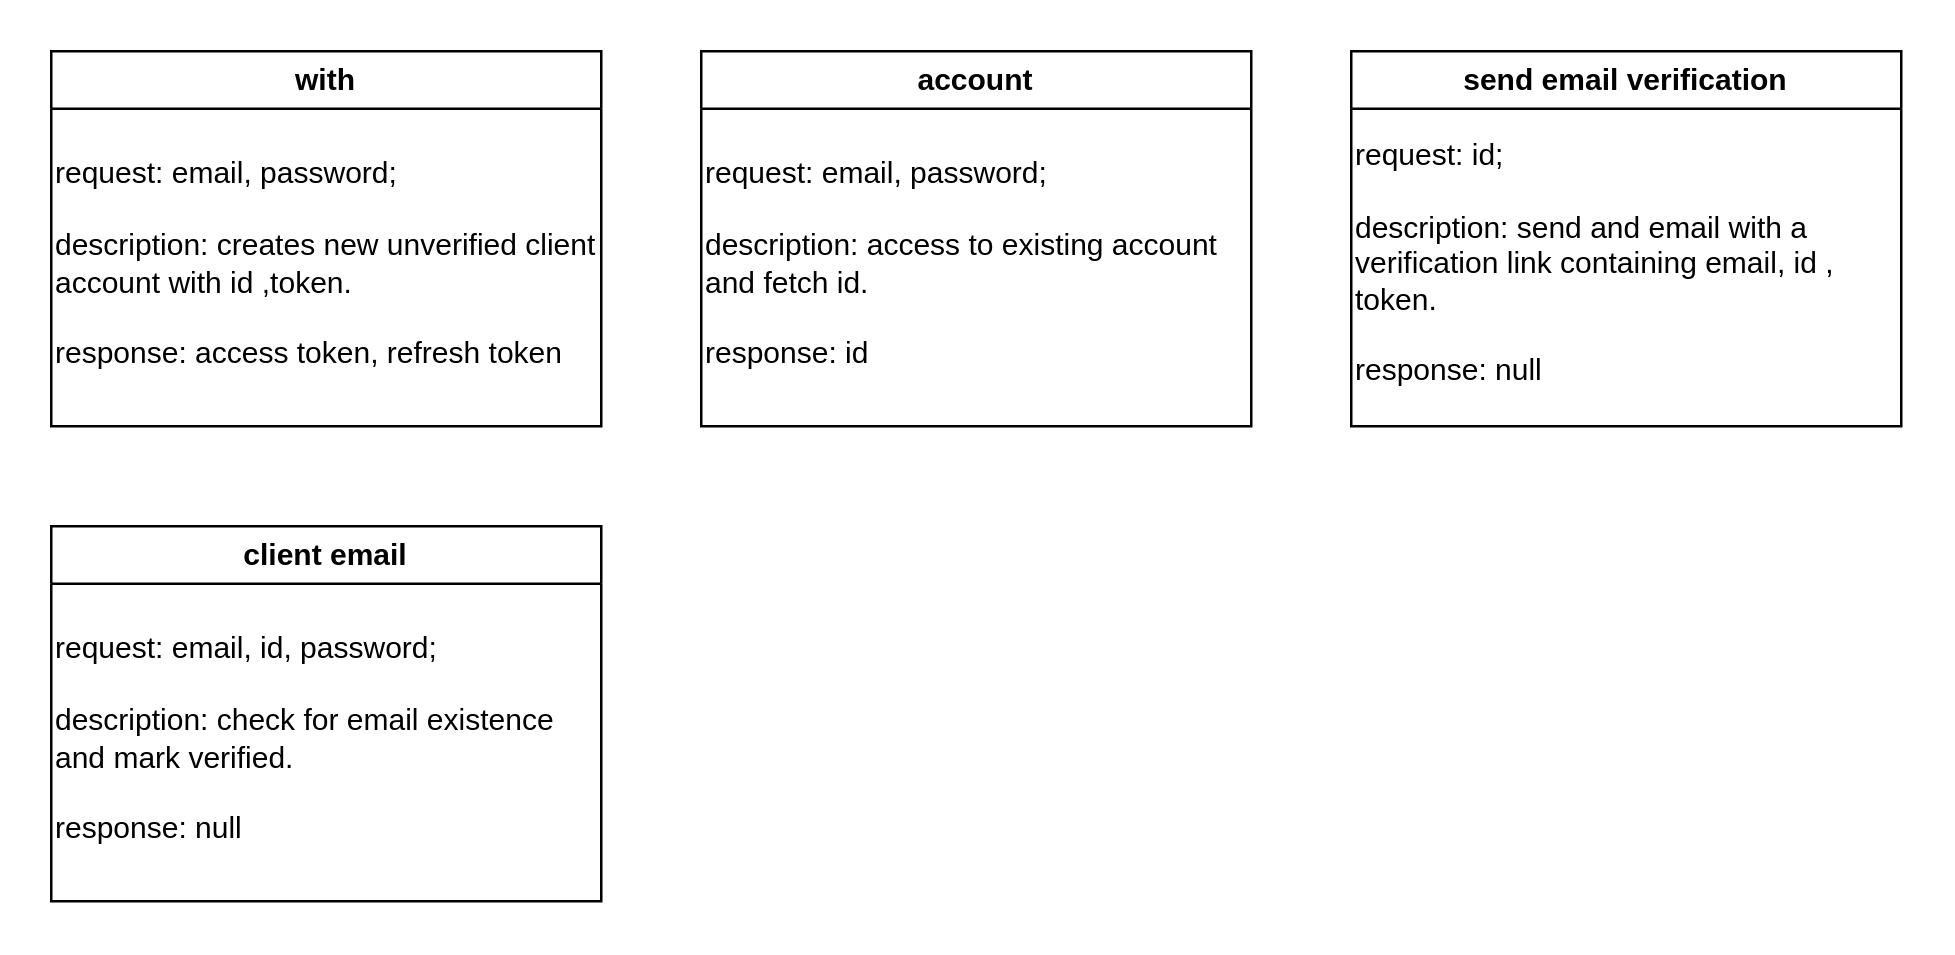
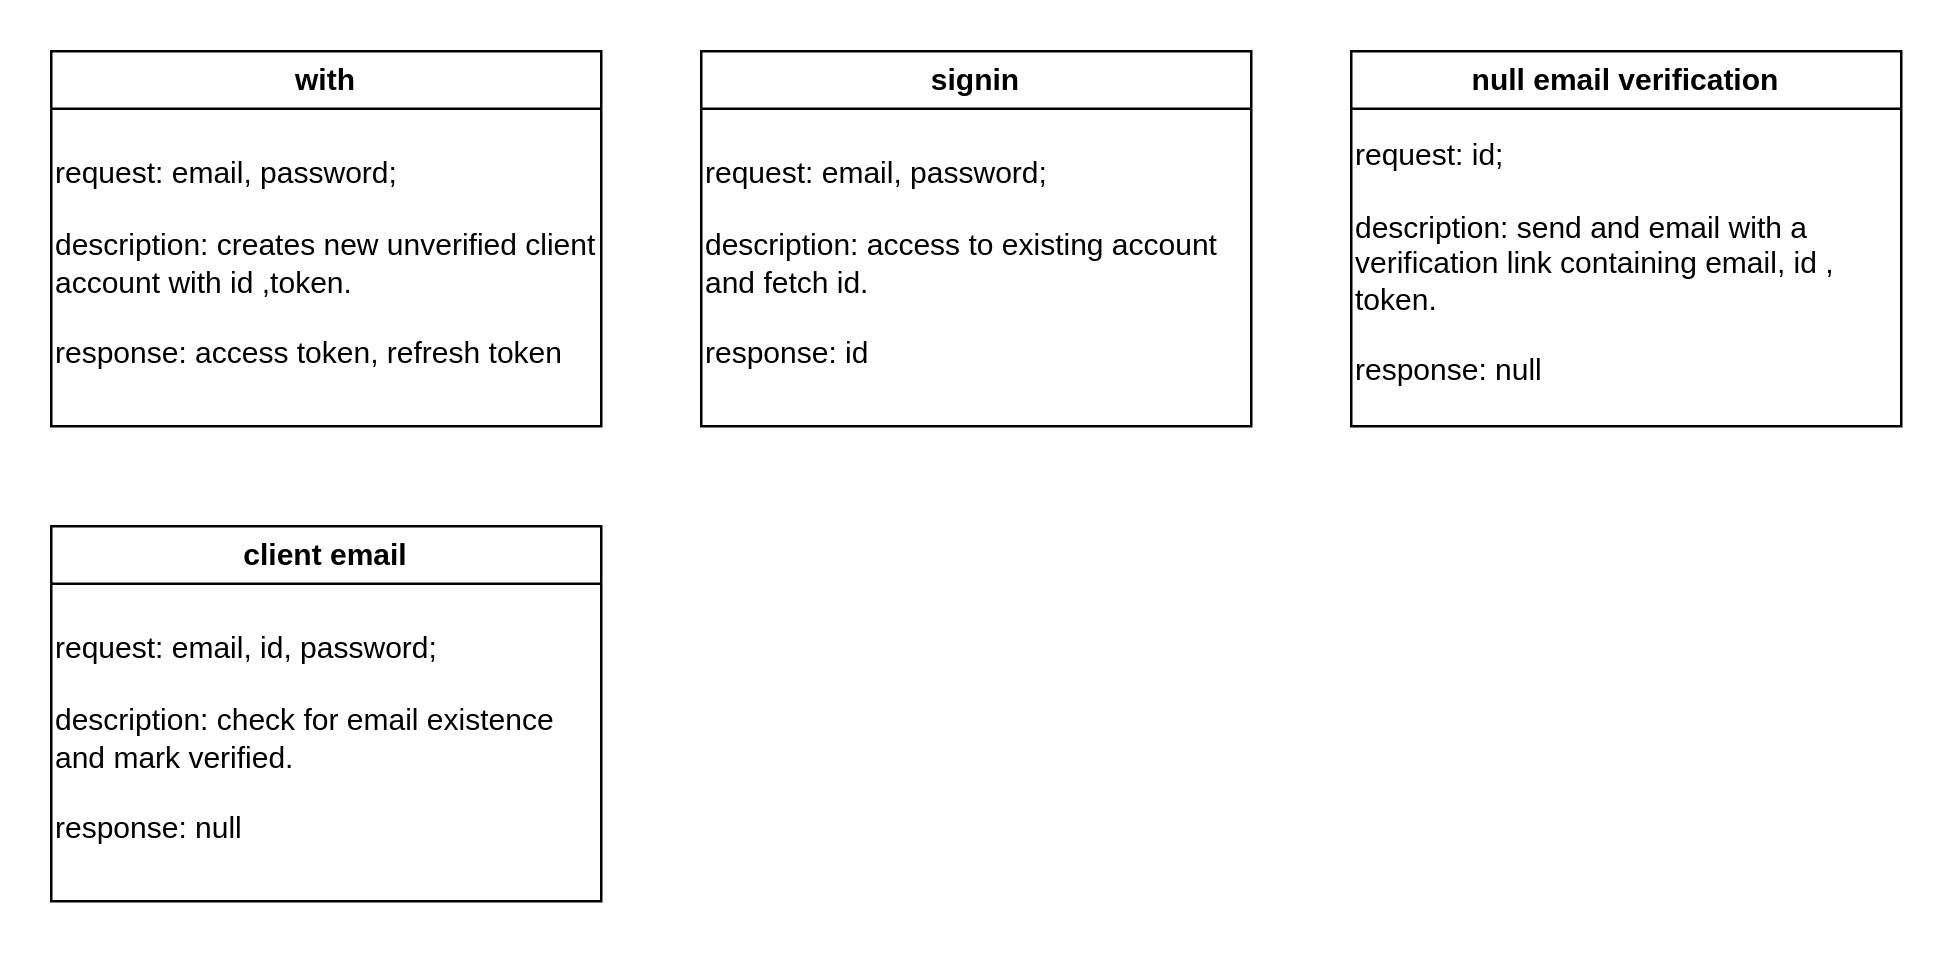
(976, 81) -> (976, 81)
(1626, 81) -> (1626, 81)
